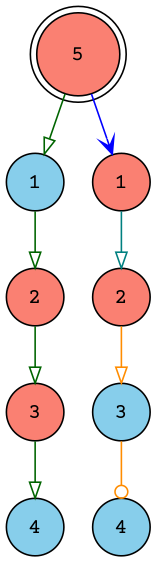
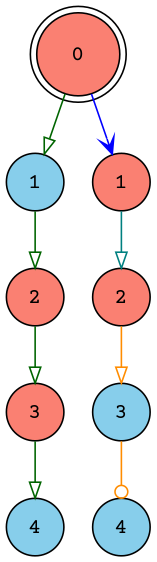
(78, 54) -> (78, 54)
